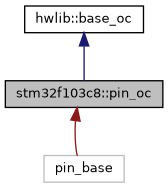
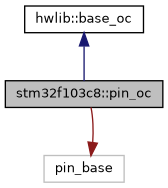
(75, 138) -> (93, 125)
